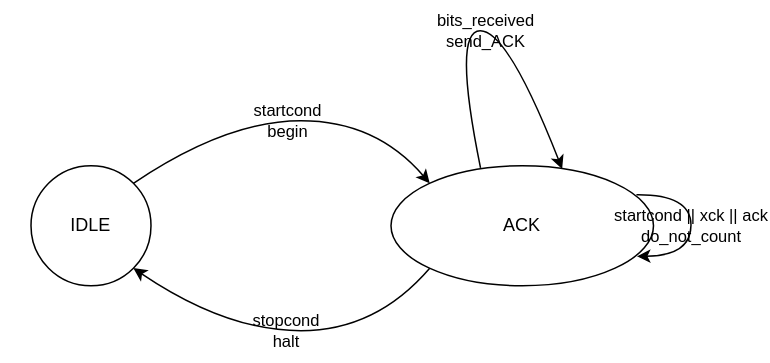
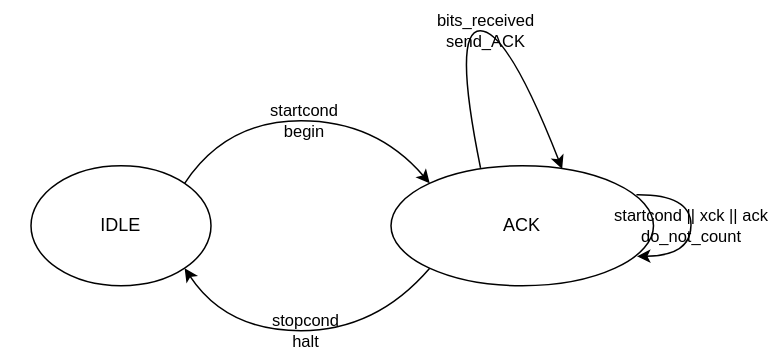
(91, 226) -> (121, 226)
